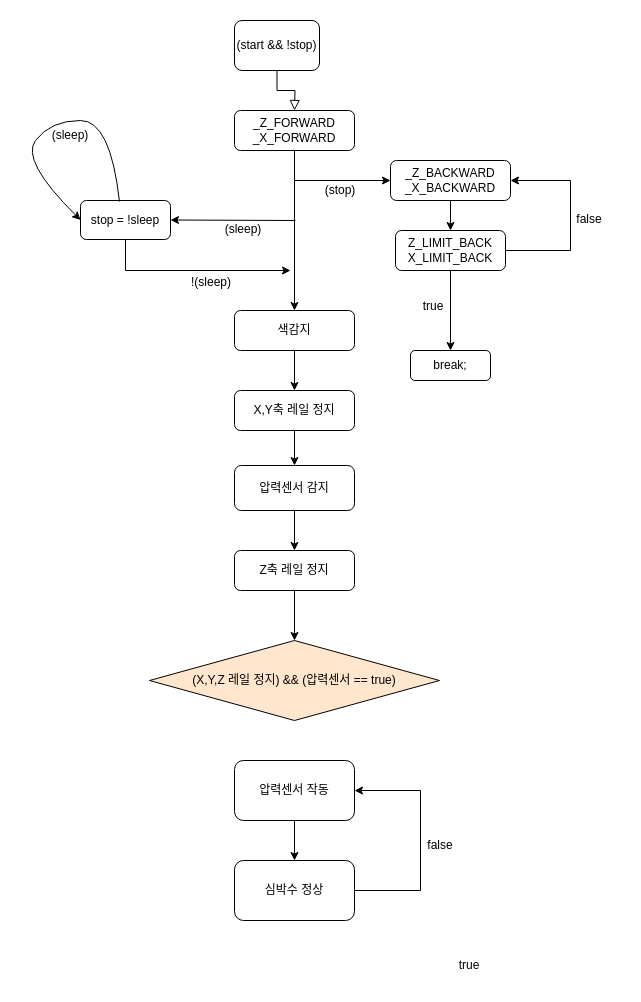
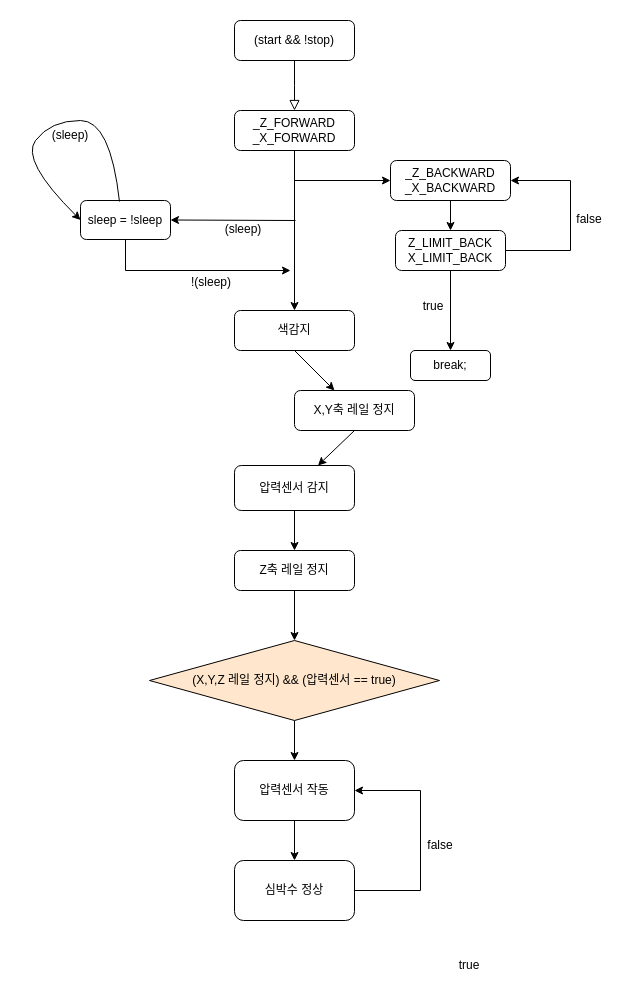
(277, 46) -> (295, 41)
(341, 191) -> none
(126, 221) -> (126, 221)
(295, 411) -> (355, 411)
none -> (295, 737)
